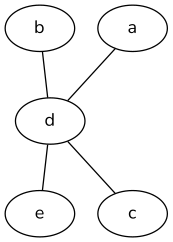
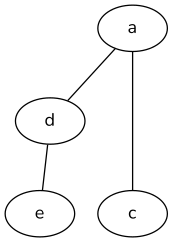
(40, 28) -> none
(91, 167) -> (133, 121)
